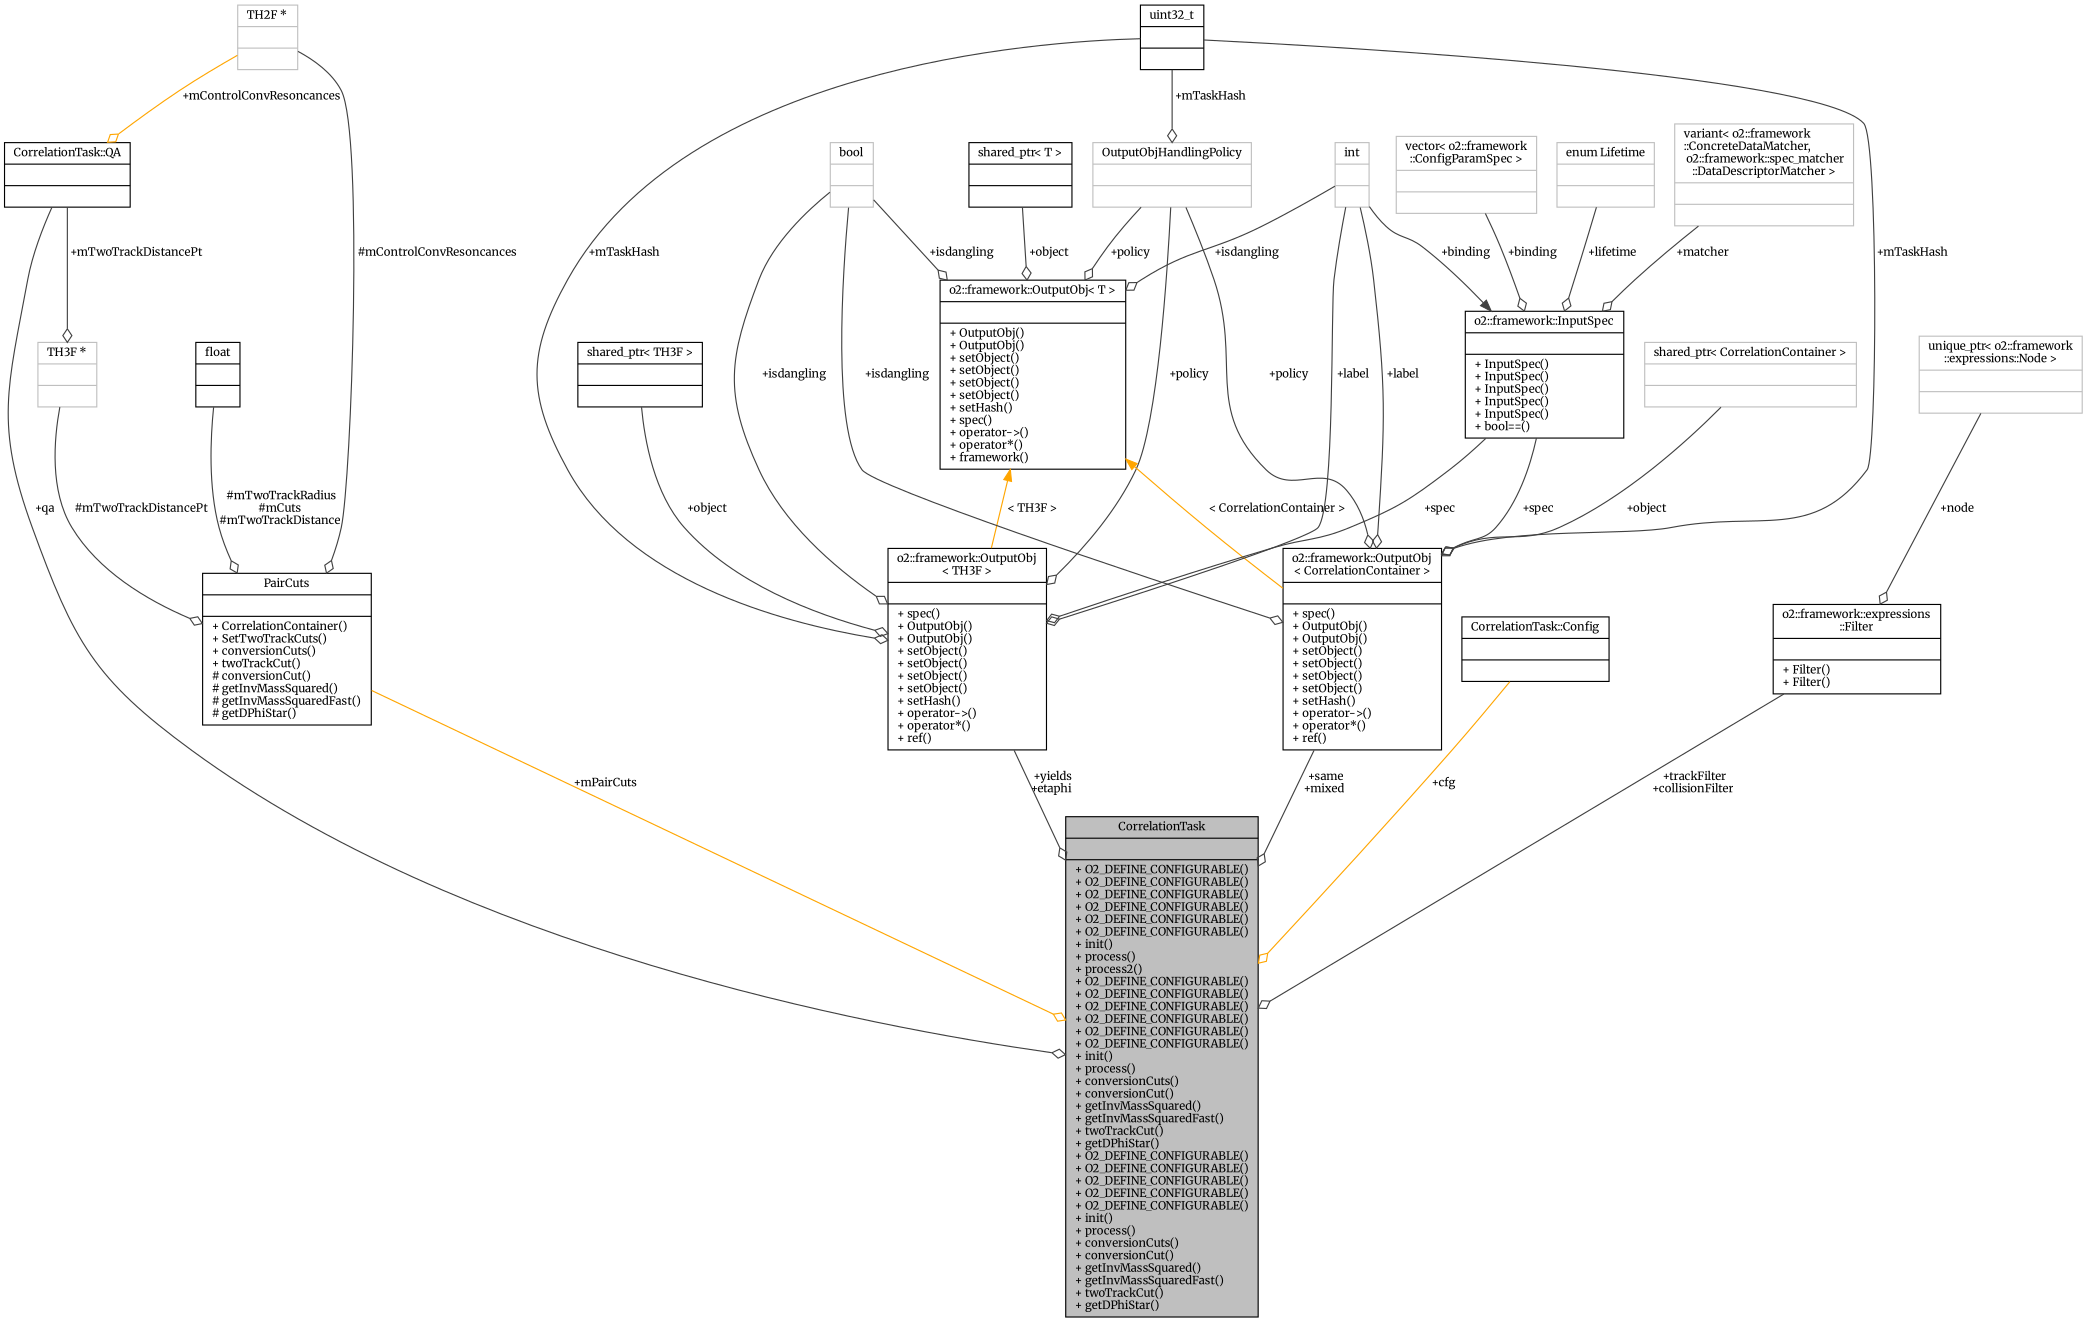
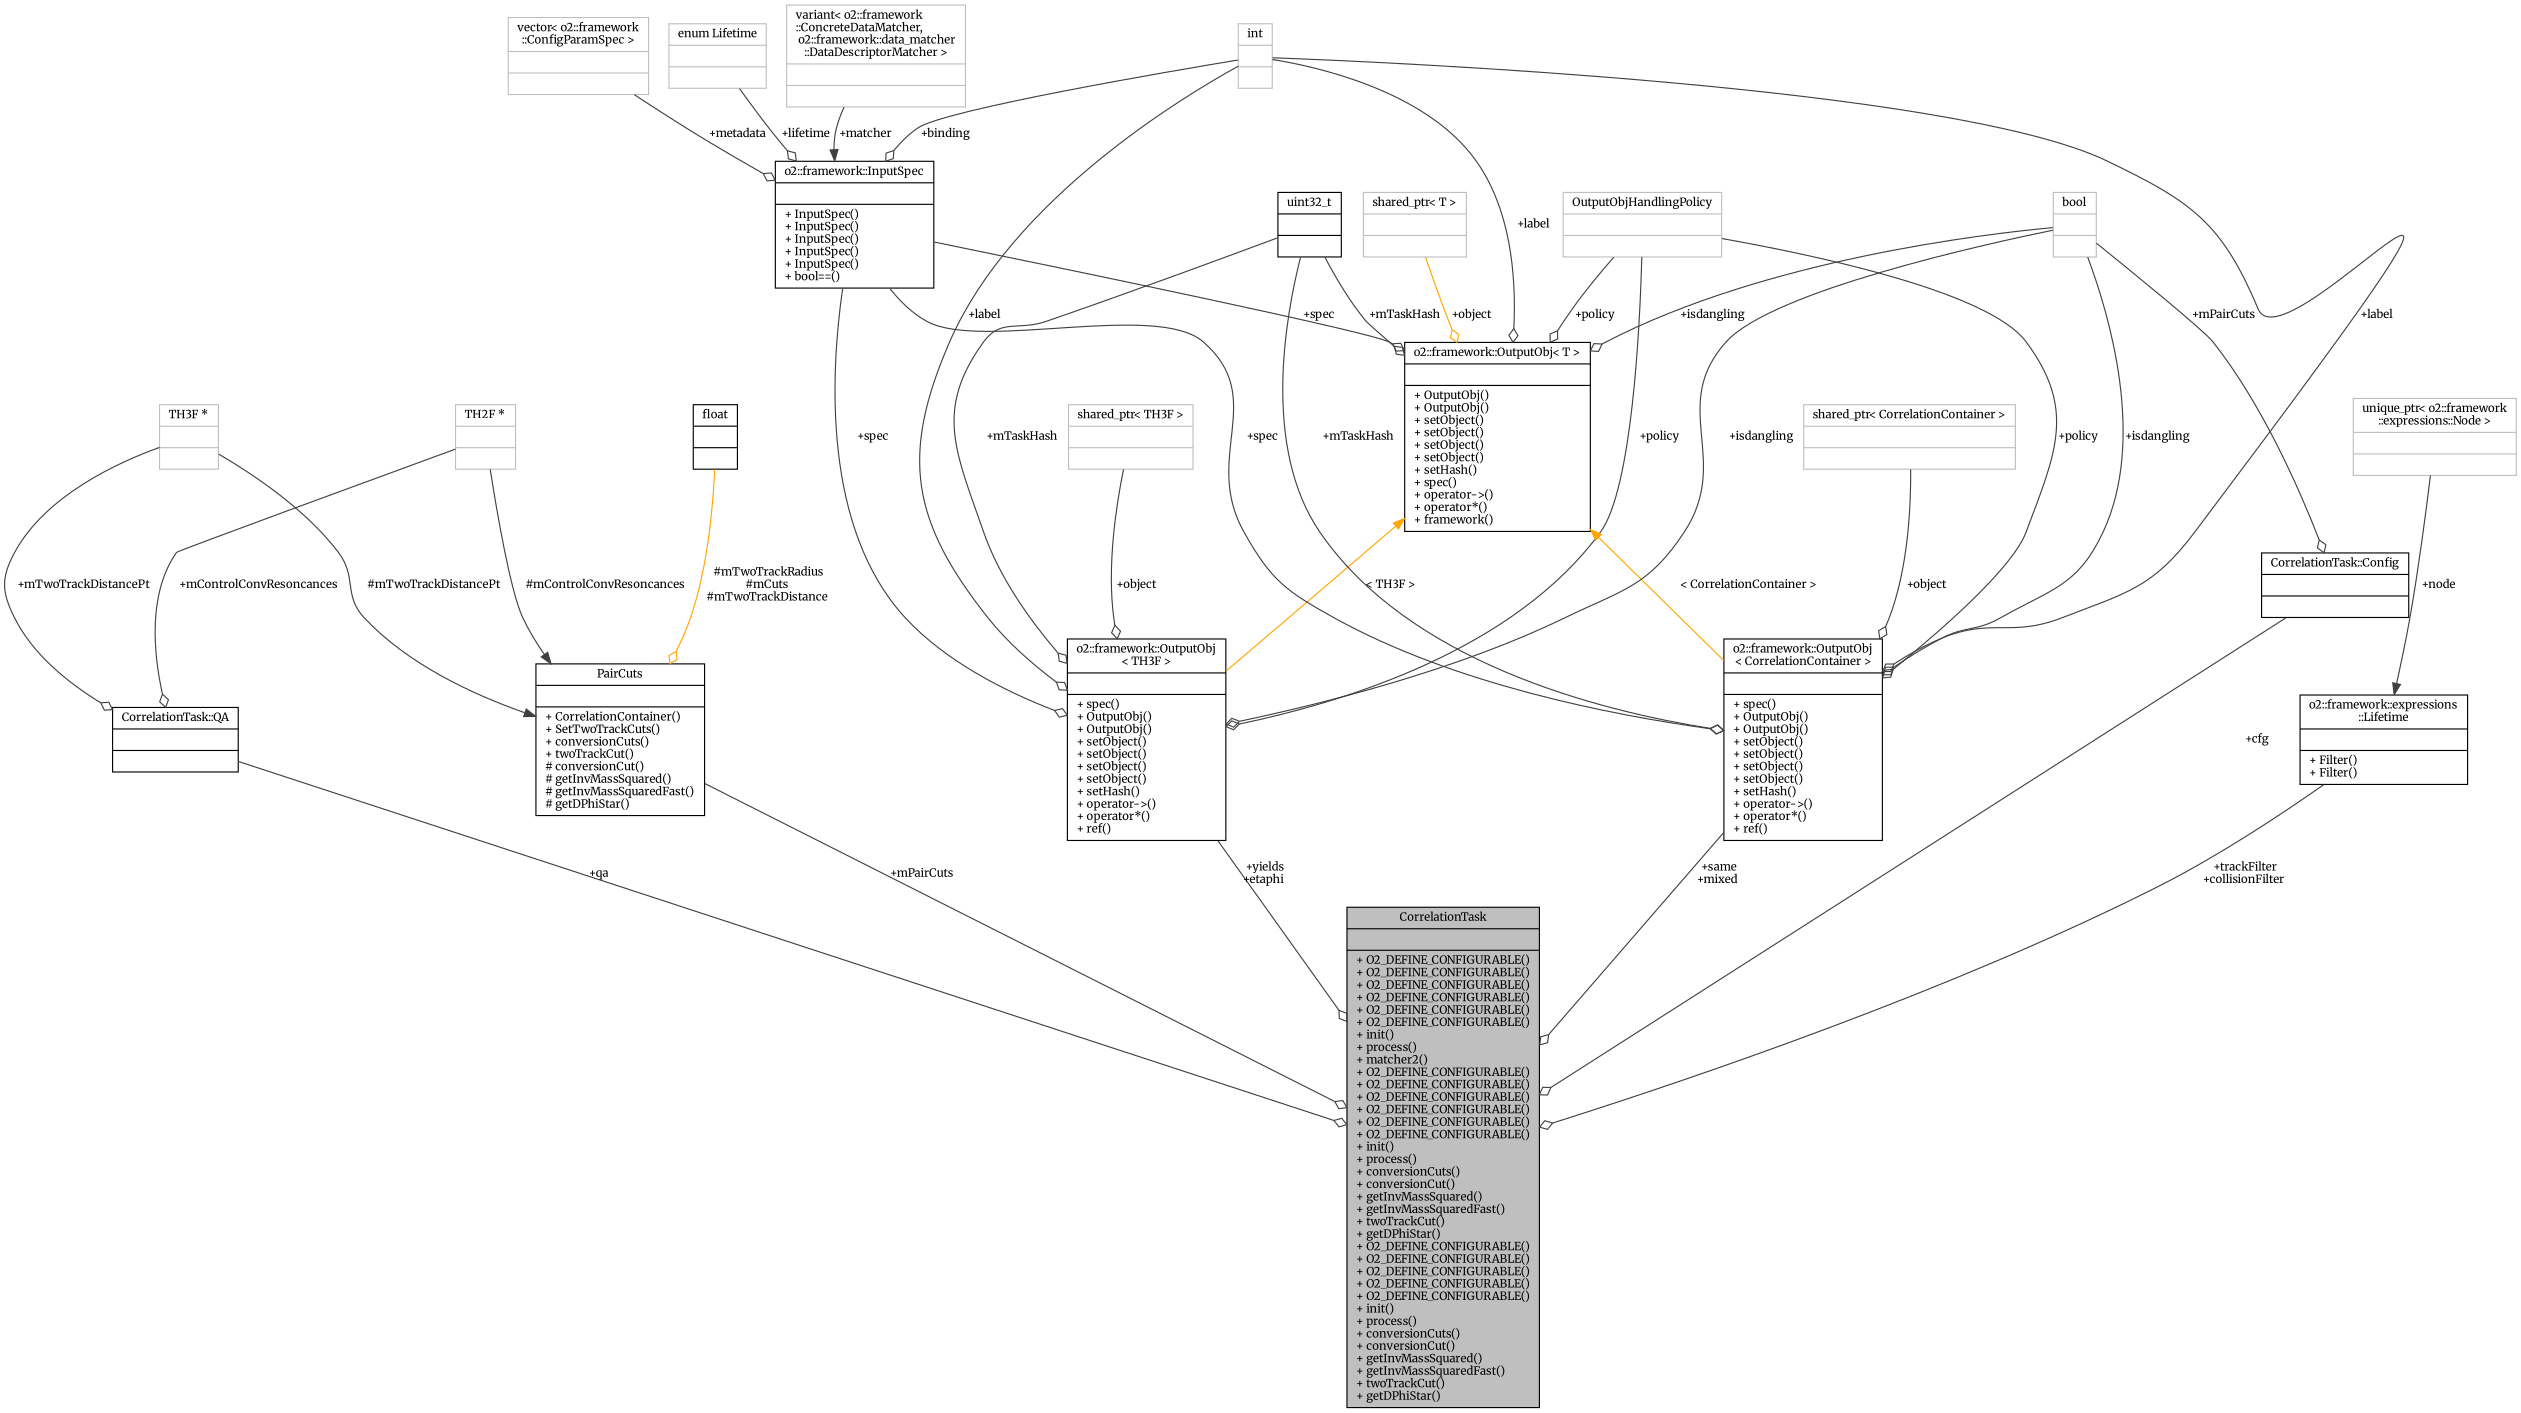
(177, 92) -> (247, 526)
(1172, 99) -> (1354, 306)
(1764, 159) -> (876, 40)
(1020, 175) -> (1415, 225)
(1024, 237) -> (1438, 293)
(1428, 252) -> (1061, 92)
(1246, 253) -> (1532, 225)
(1531, 253) -> (736, 134)
(1654, 263) -> (836, 128)
(67, 268) -> (13, 556)
none -> (1164, 290)
(354, 296) -> (508, 565)
none -> (2234, 371)
(640, 375) -> (1131, 437)
(212, 485) -> (705, 562)
(1934, 503) -> (2416, 580)
(80, 539) -> (354, 601)
(1857, 627) -> (2384, 718)
(1391, 819) -> (1919, 852)
(712, 852) -> (1020, 943)
(1109, 970) -> (1392, 1060)
